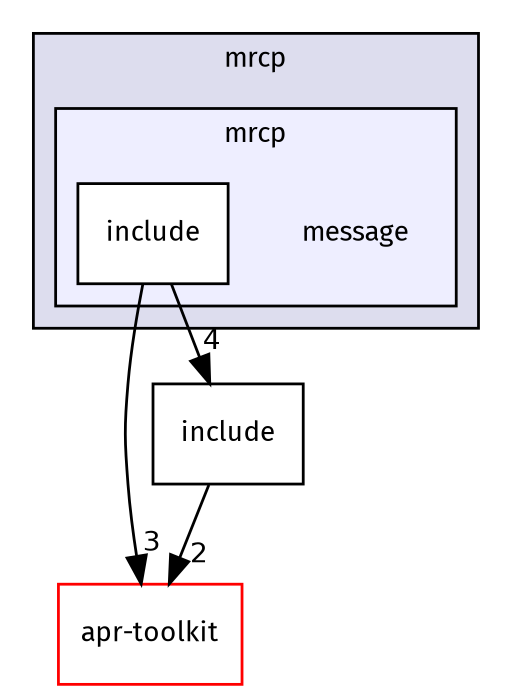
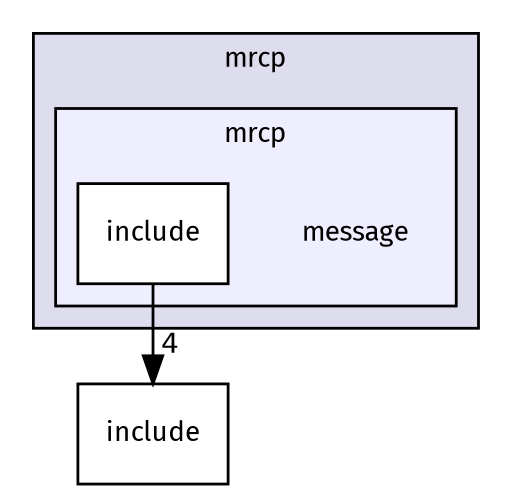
(150, 634) -> none
